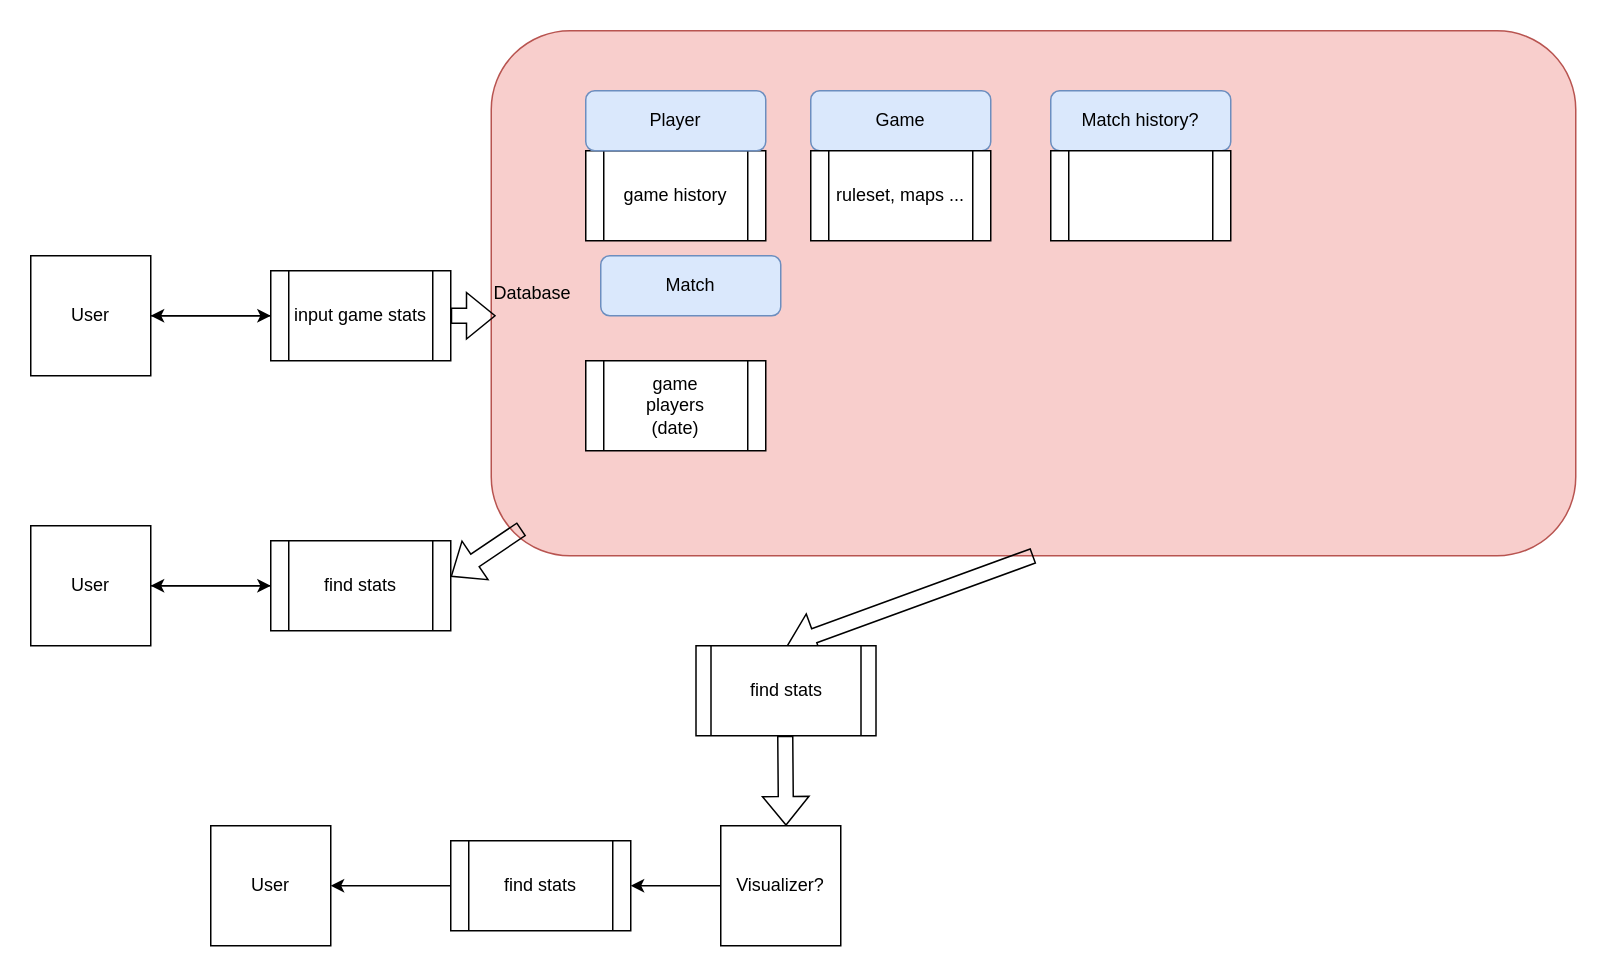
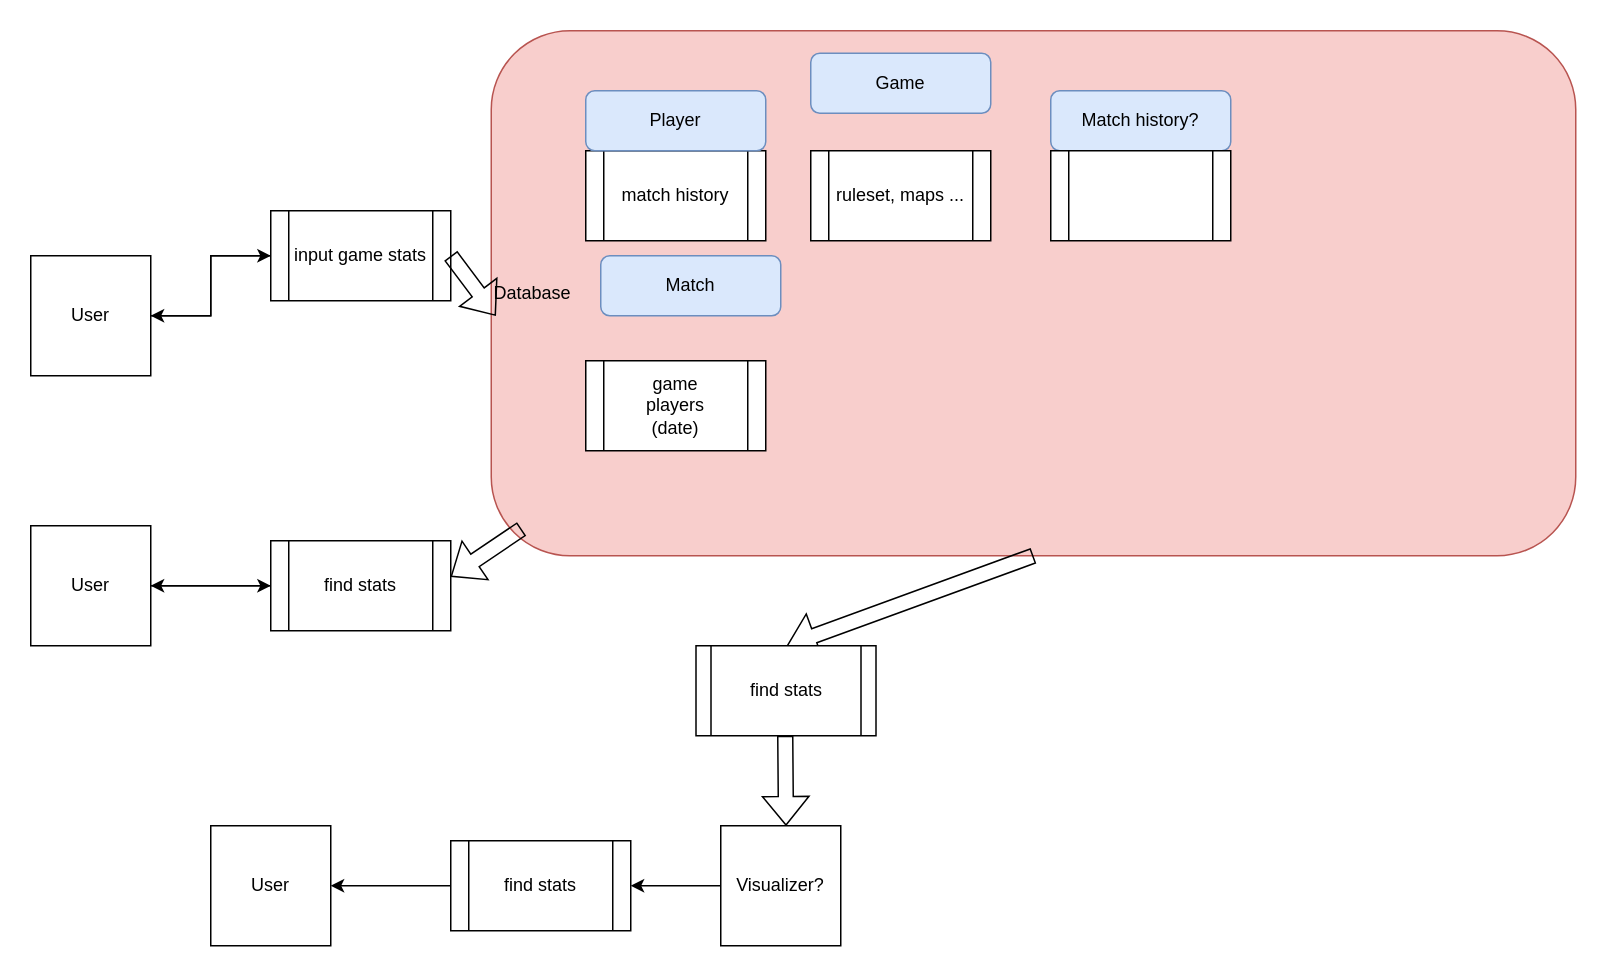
(901, 121) -> (901, 83)
(676, 196) -> (676, 196)
(361, 316) -> (361, 256)
